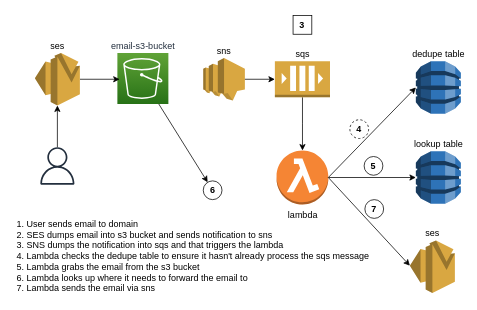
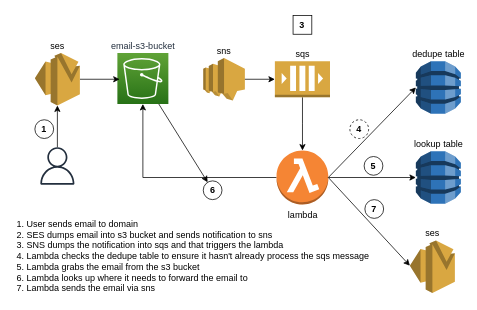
none -> (44, 129)
none -> (209, 177)
